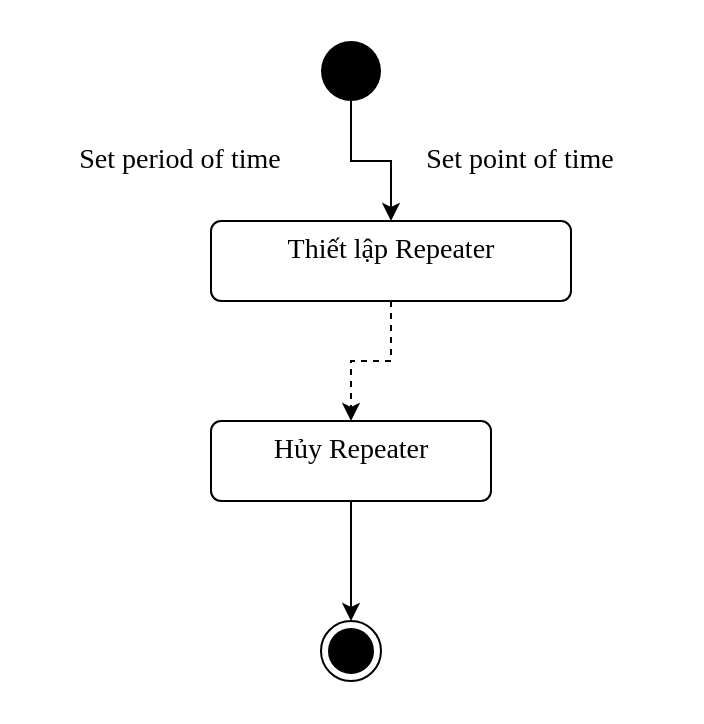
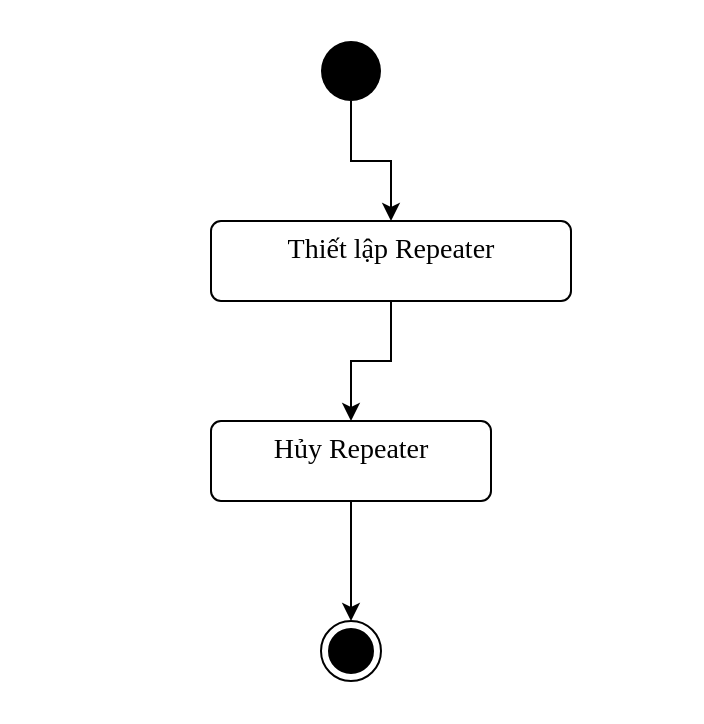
(181, 161) -> none
(521, 161) -> none
(377, 361) -> (377, 361)
